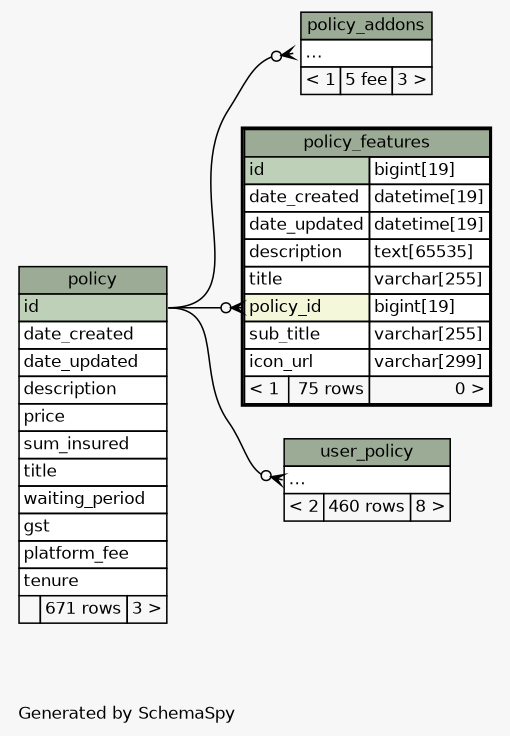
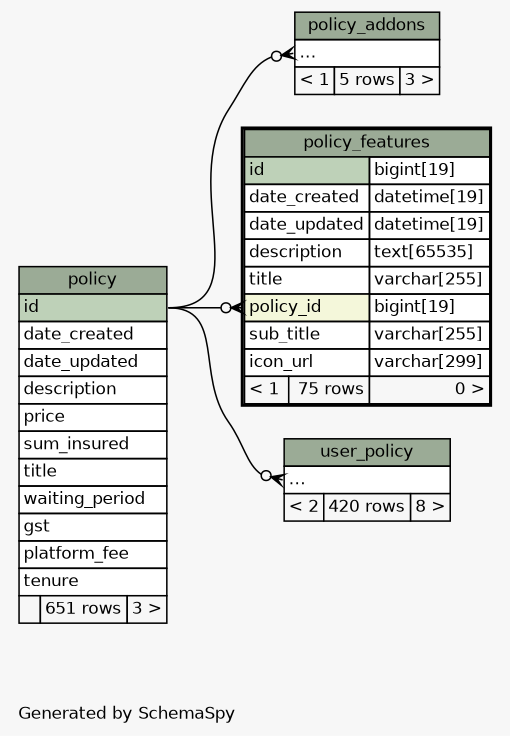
(366, 80) -> (367, 80)
(367, 507) -> (367, 507)
(84, 609) -> (84, 609)
